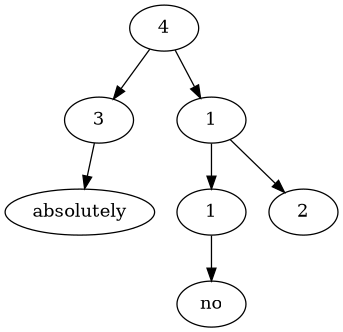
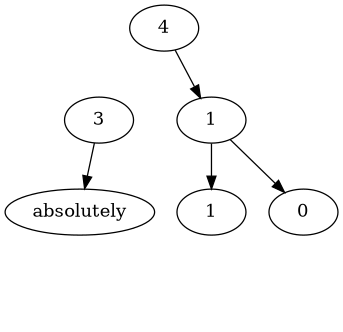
(135, 69) -> none
(303, 212) -> (303, 212)
(211, 304) -> none
